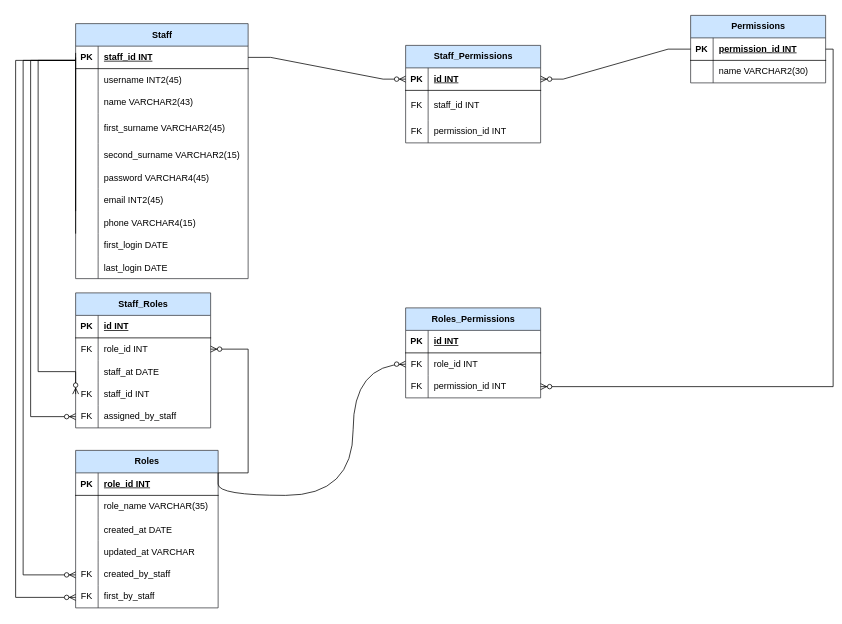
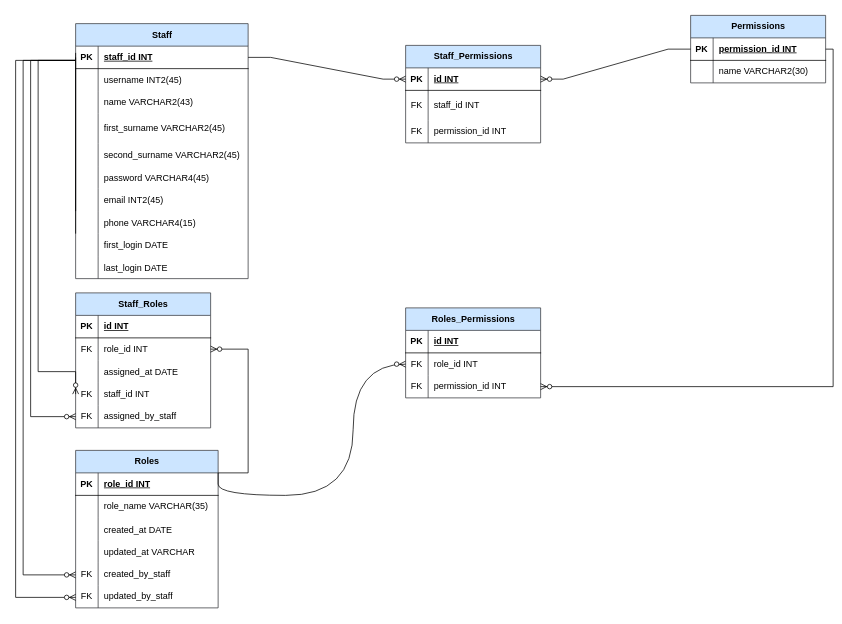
(170, 155) -> (170, 155)
(135, 372) -> (141, 372)
(138, 597) -> (144, 597)
